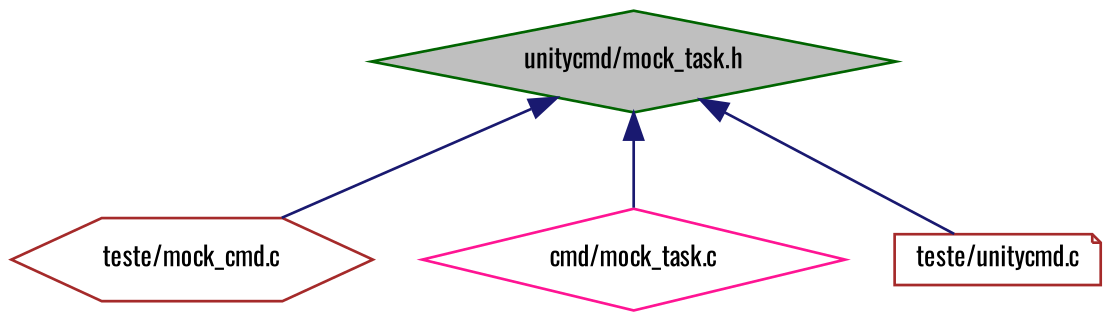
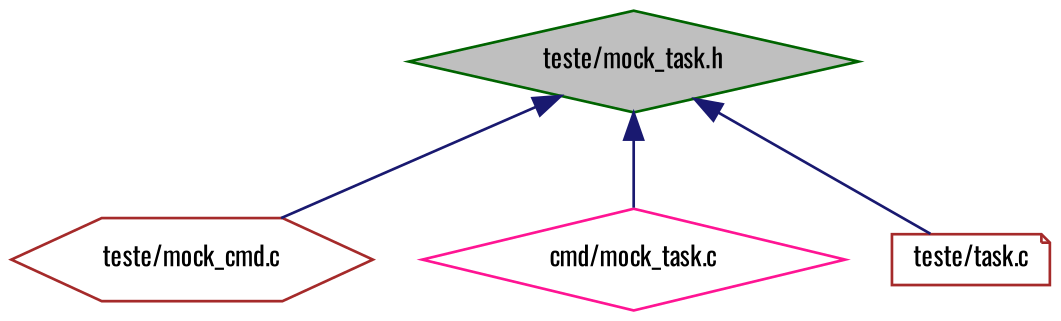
(634, 62) -> (634, 62)
(998, 260) -> (971, 260)
